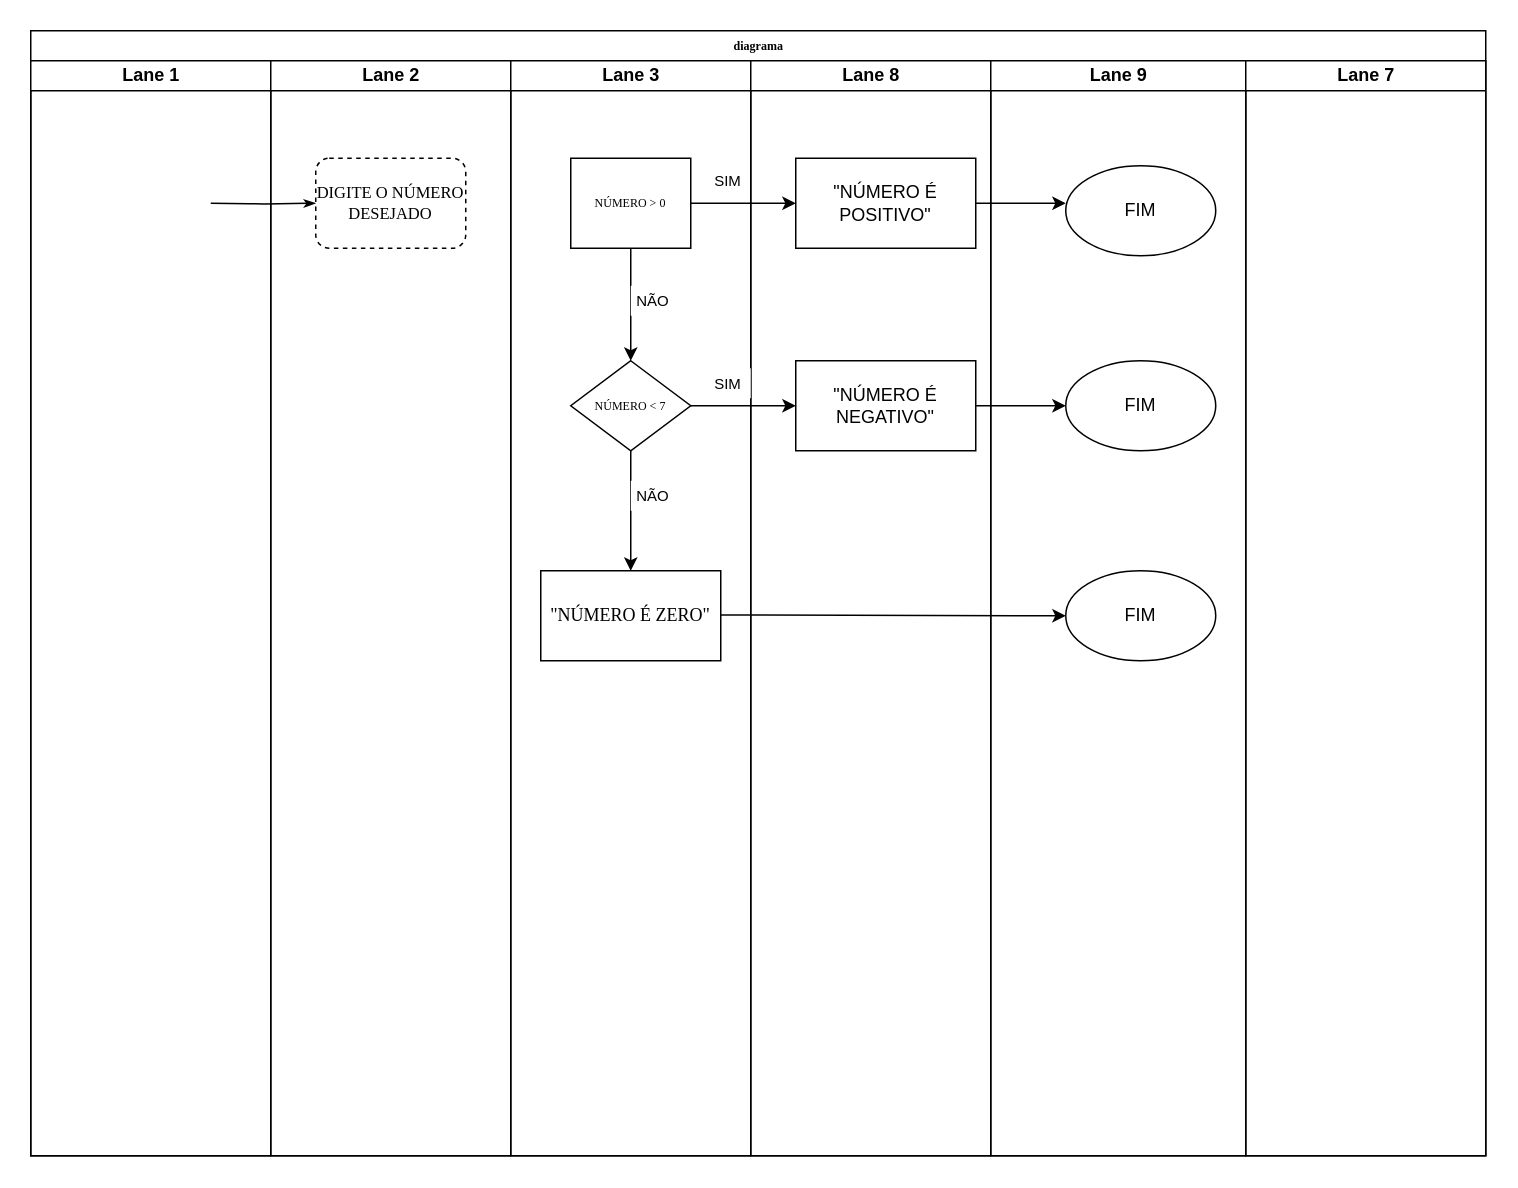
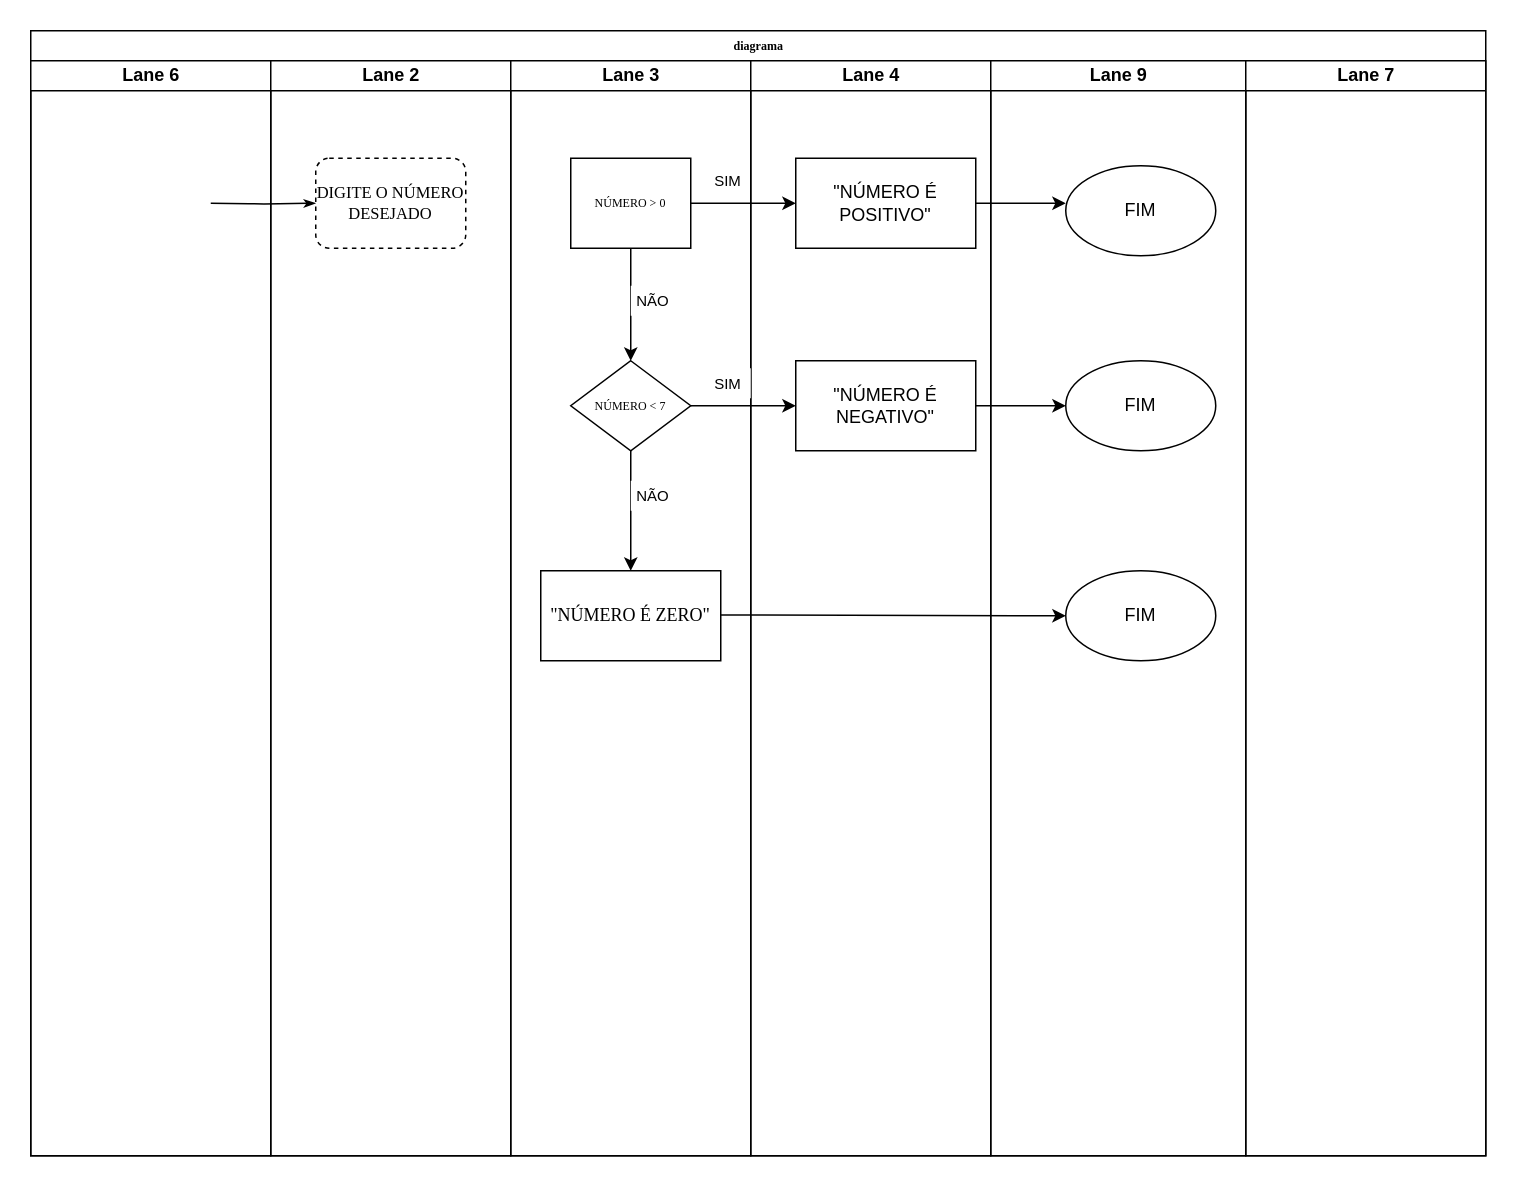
(152, 76) -> (152, 76)
(872, 76) -> (872, 76)
